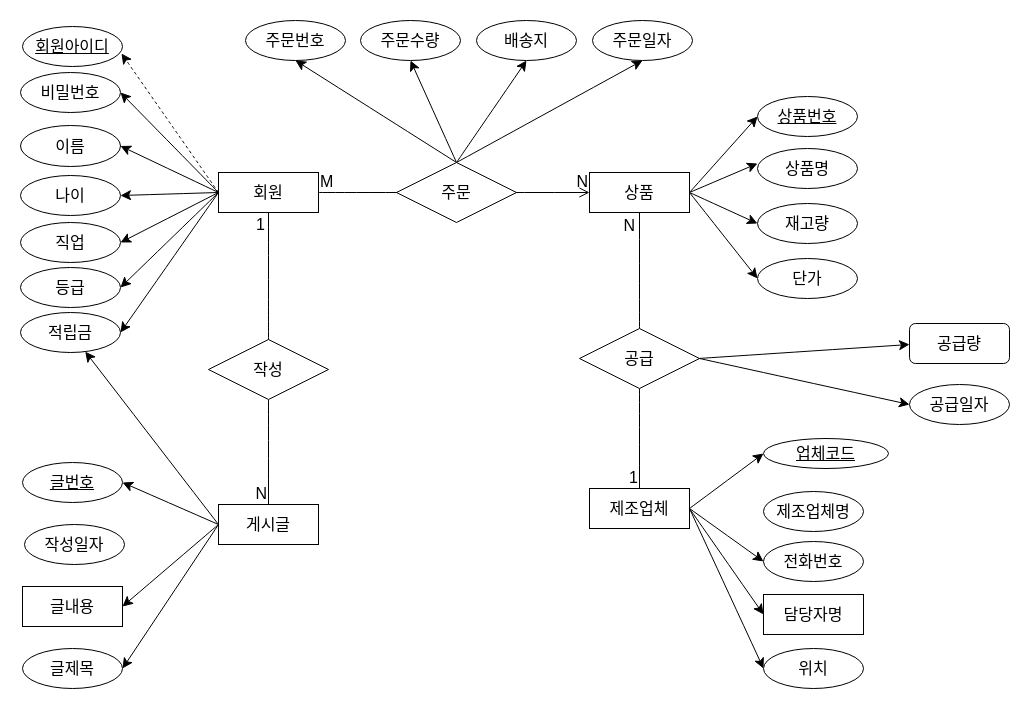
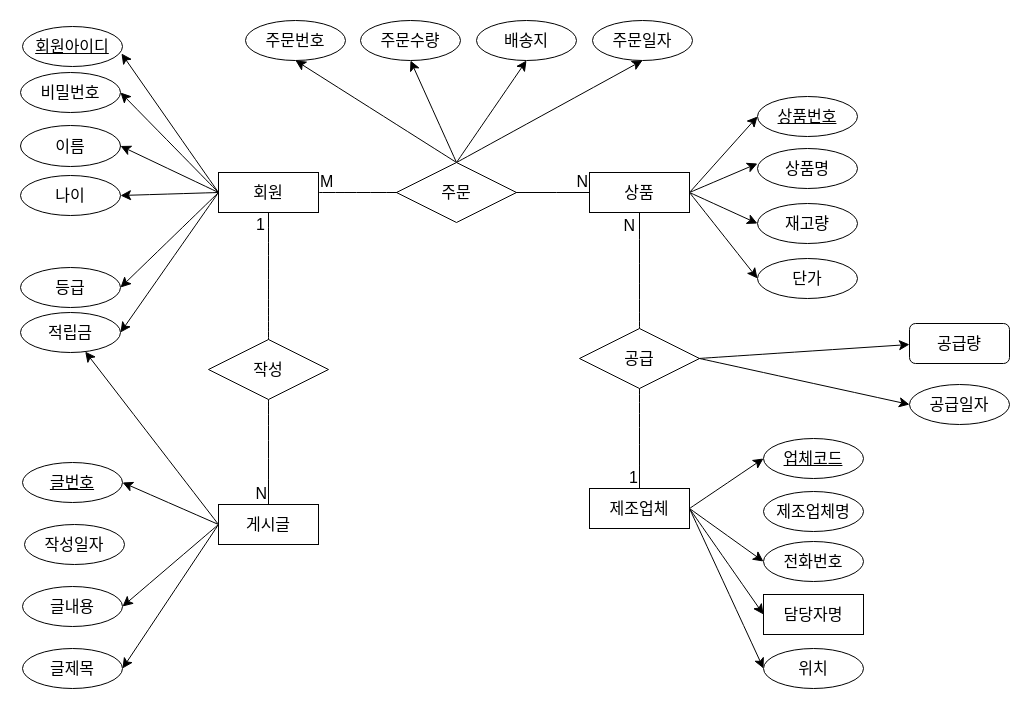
(169, 122) -> (169, 122)
(584, 193) -> (584, 193)
(169, 218) -> none
(71, 243) -> none
(826, 454) -> (814, 459)
(73, 607) -> (73, 607)
